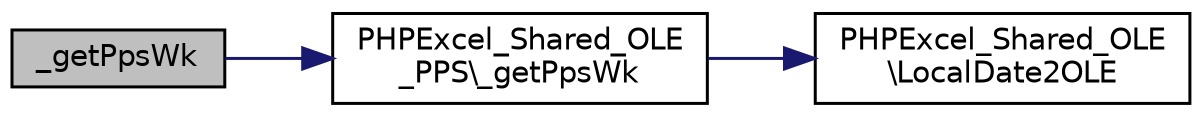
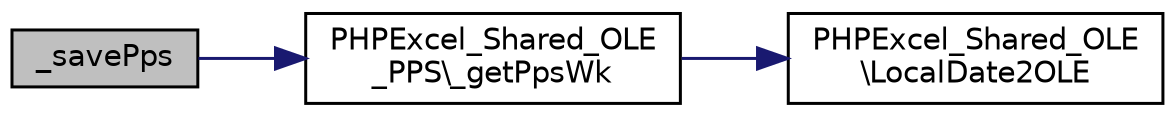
(118, 58) -> (105, 58)
